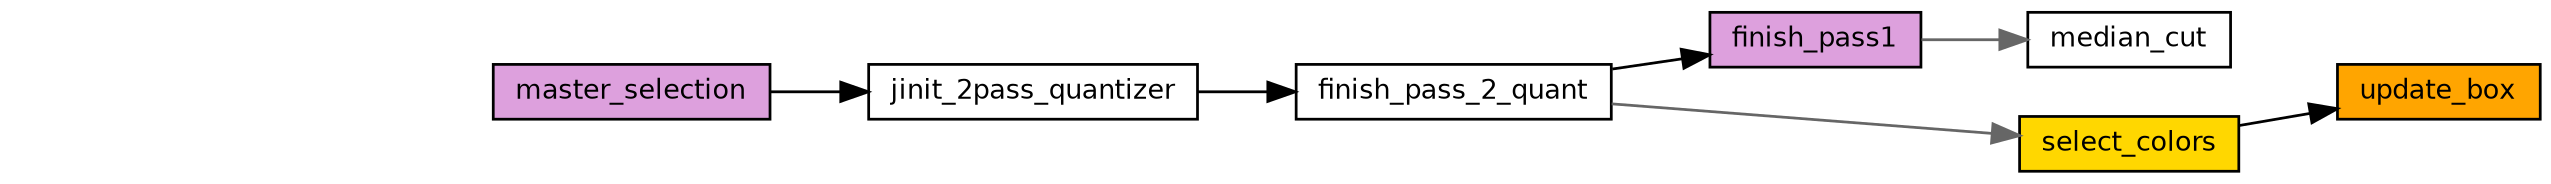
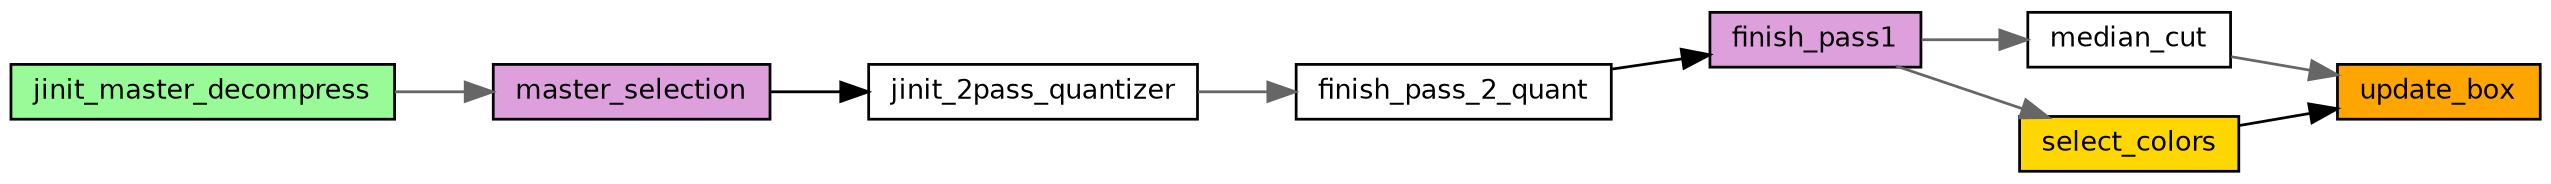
none -> (2270, 63)
none -> (203, 92)
(1233, 92) -> (1233, 92)
(1802, 119) -> (1959, 87)
